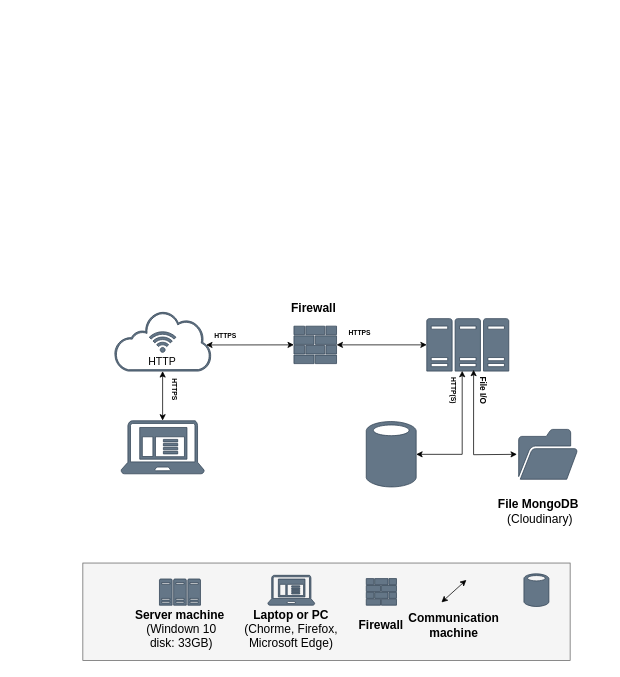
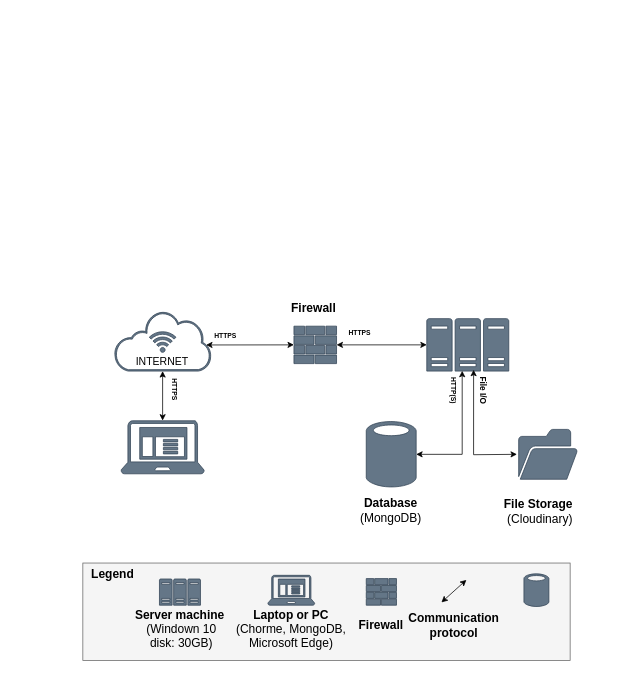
(162, 361) -> (162, 361)
none -> (391, 510)
(540, 511) -> (540, 511)
none -> (113, 574)
(454, 625) -> (454, 625)
(180, 629) -> (180, 629)
(291, 629) -> (291, 629)
